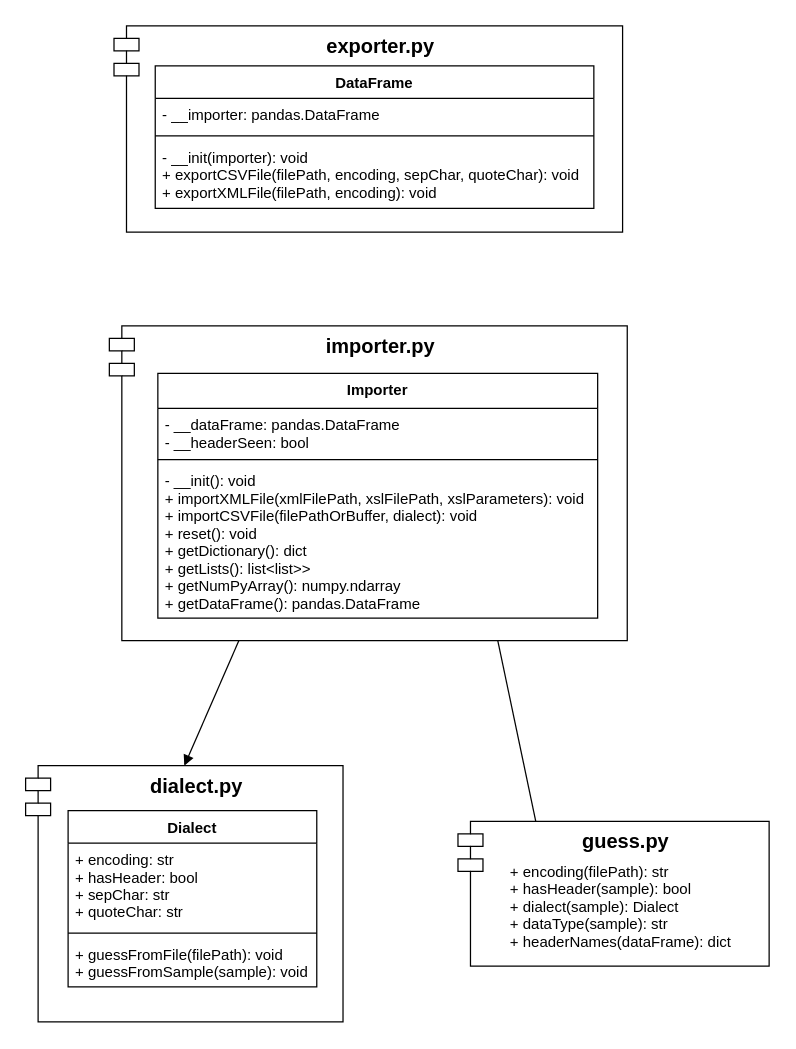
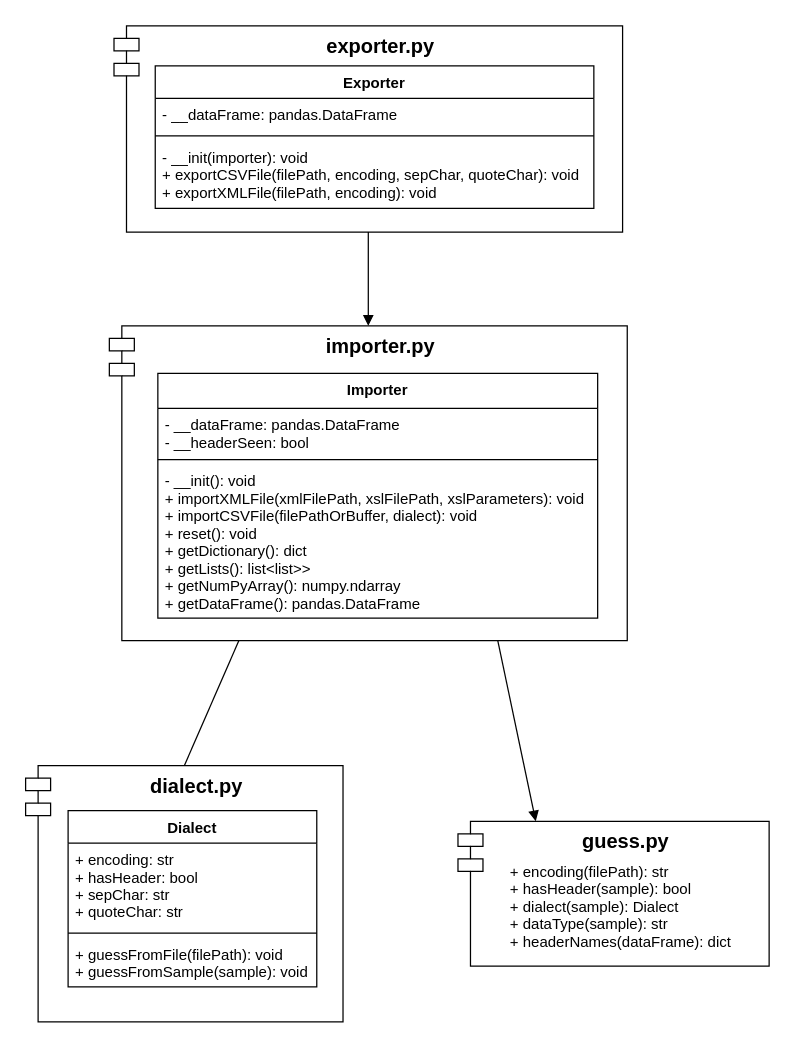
(374, 83) -> (374, 83)
(278, 115) -> (285, 115)
none -> (368, 273)
(189, 754) -> (187, 759)
(534, 813) -> (533, 809)
